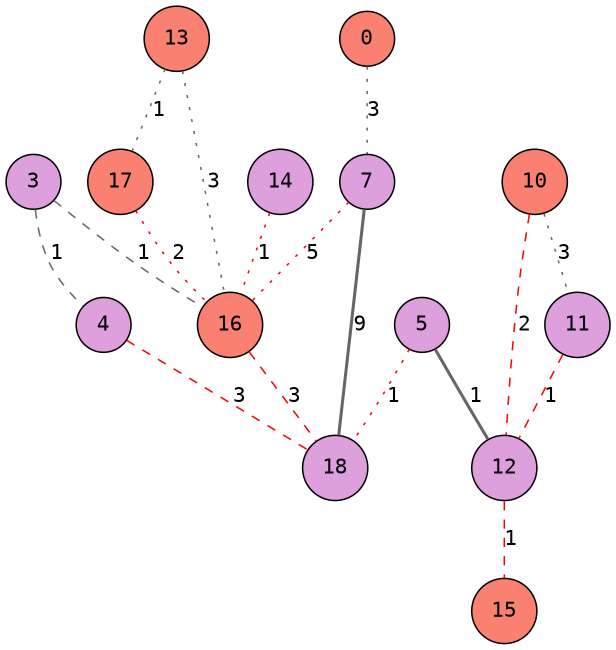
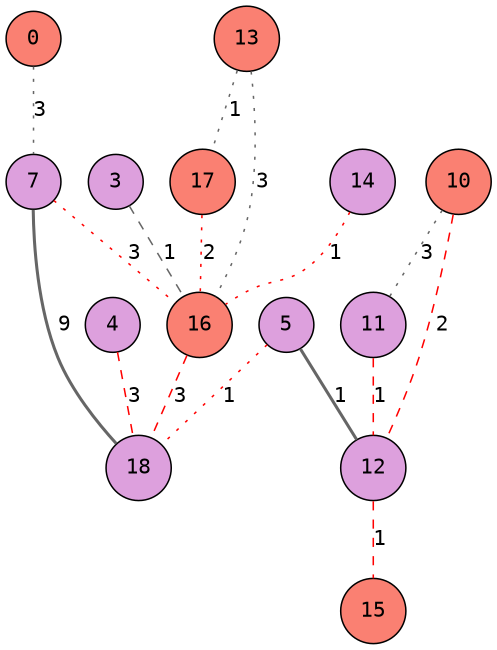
(313, 253) -> (135, 253)
(49, 263) -> none
